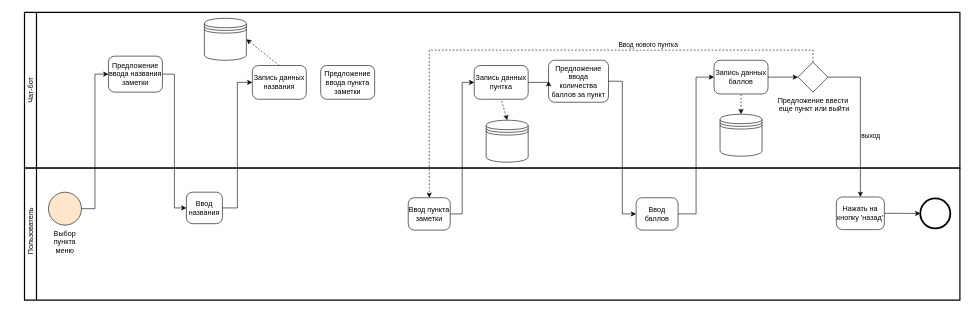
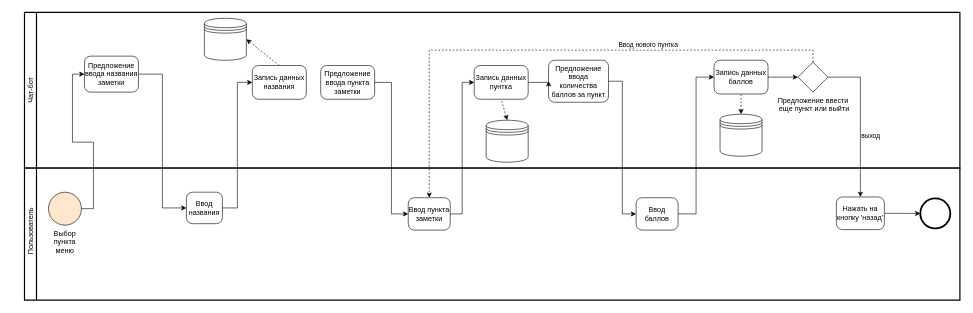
(135, 74) -> (111, 74)
none -> (392, 141)
